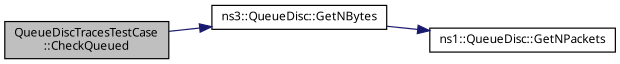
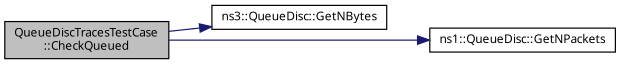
(402, 28) -> (293, 40)
